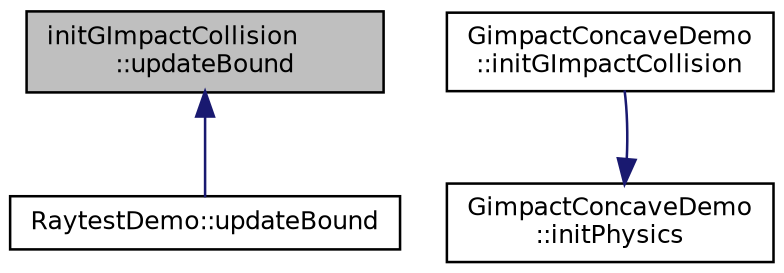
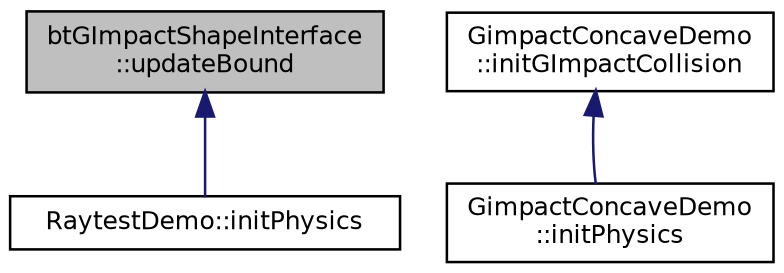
(205, 52) -> (205, 52)
(627, 125) -> (593, 150)
(205, 223) -> (205, 223)
